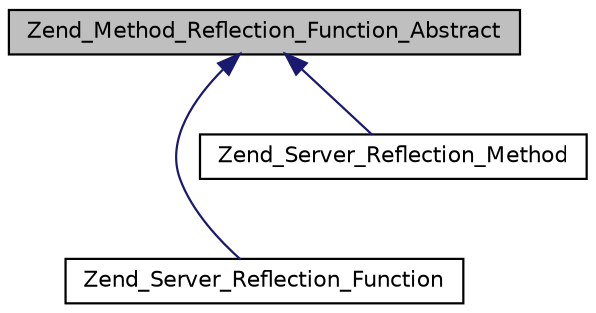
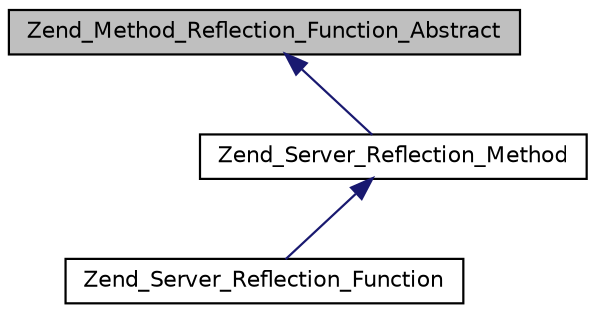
(178, 168) -> (321, 227)
